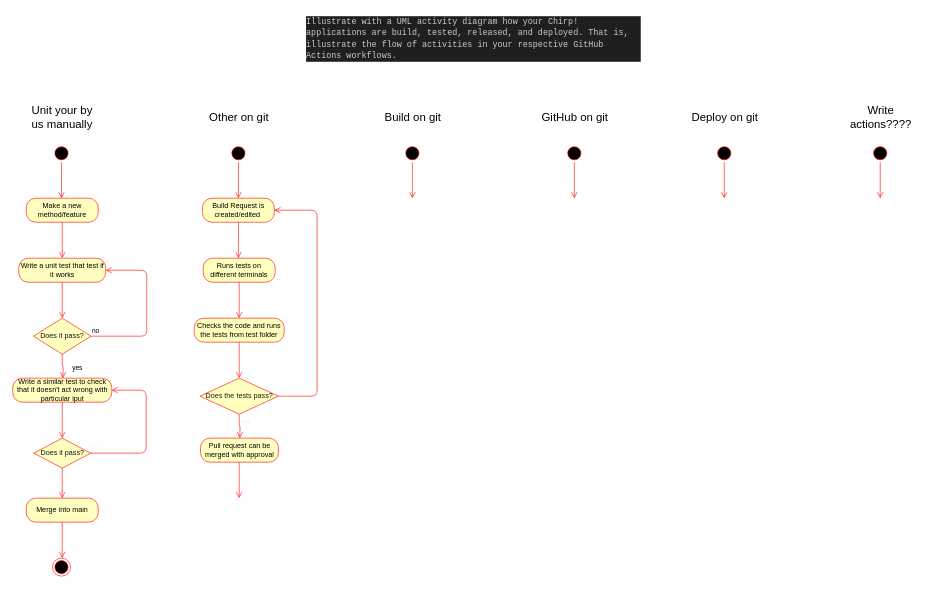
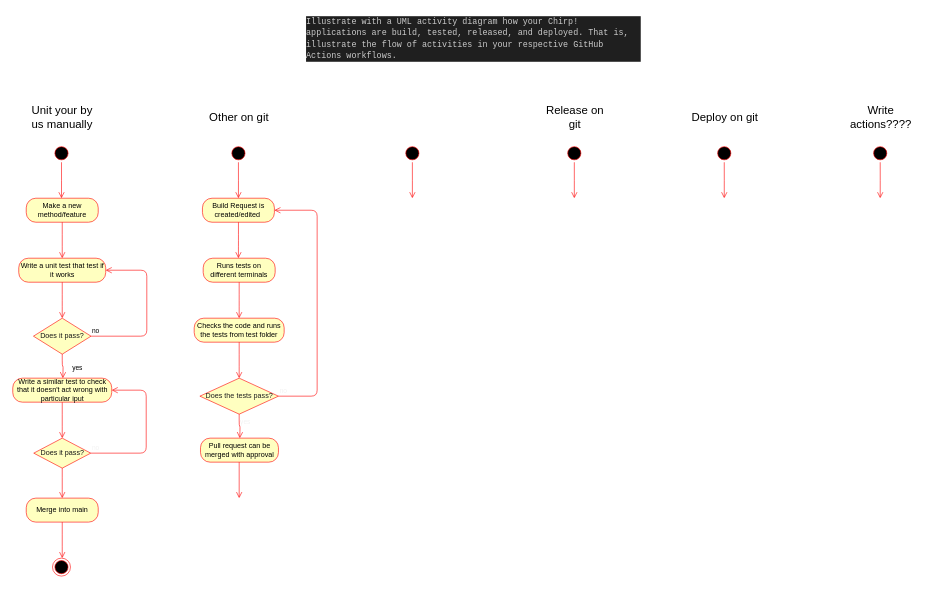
(413, 117) -> none
(575, 117) -> (575, 117)
